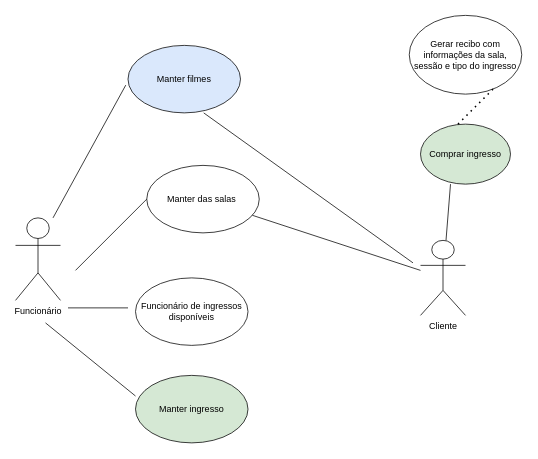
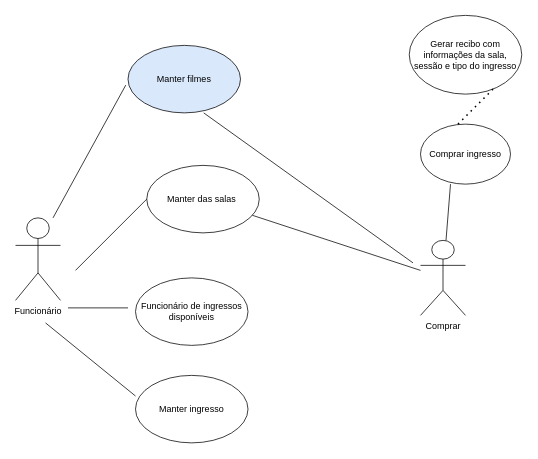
(465, 154) -> (465, 154)
(443, 326) -> (443, 326)
(192, 409) -> (192, 409)
